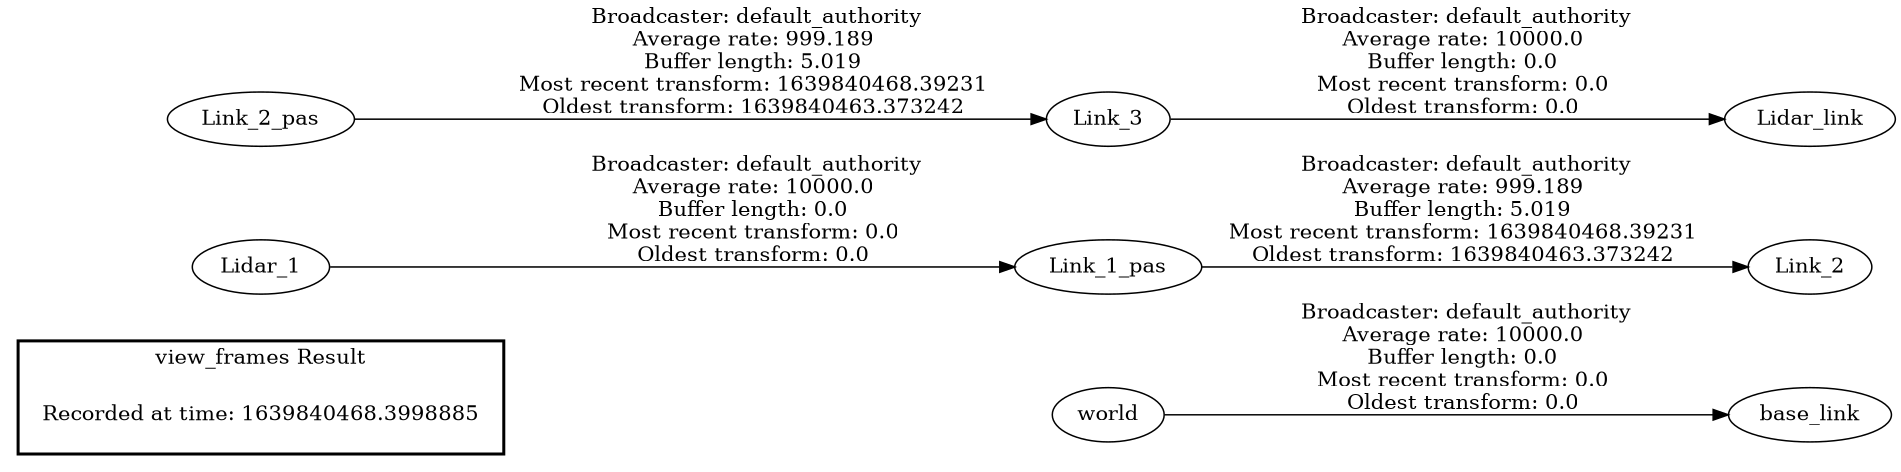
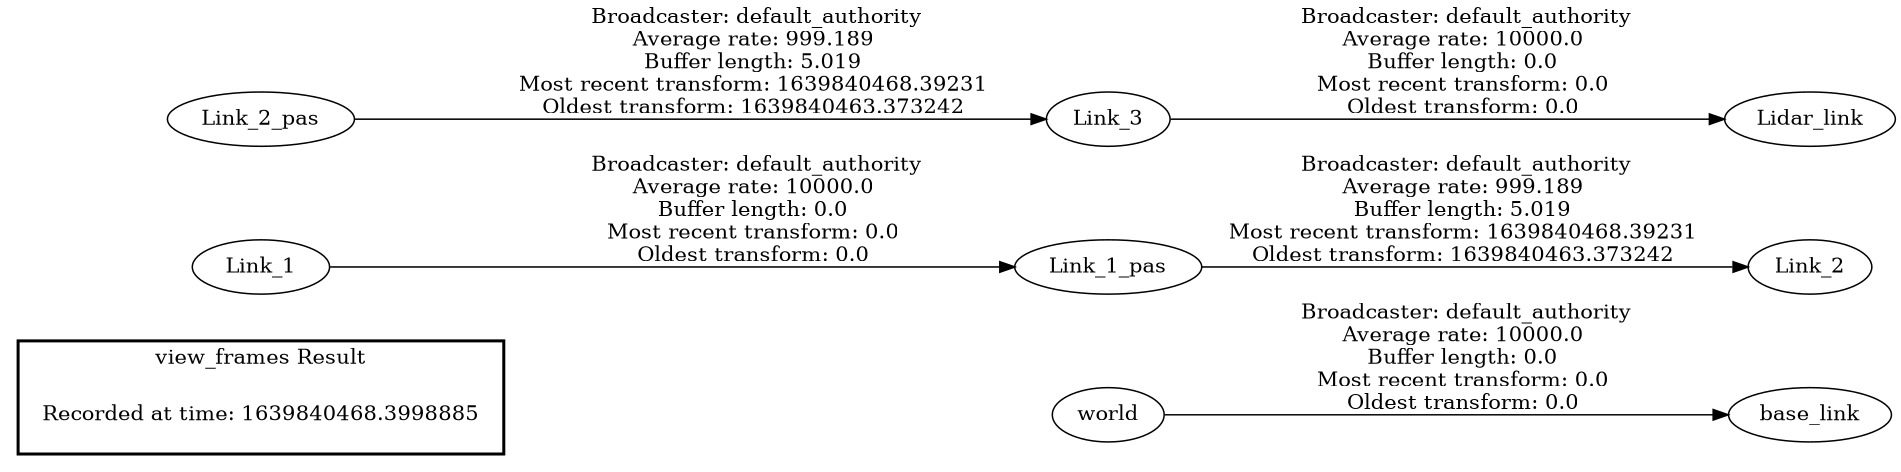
(261, 267) -> (261, 267)
